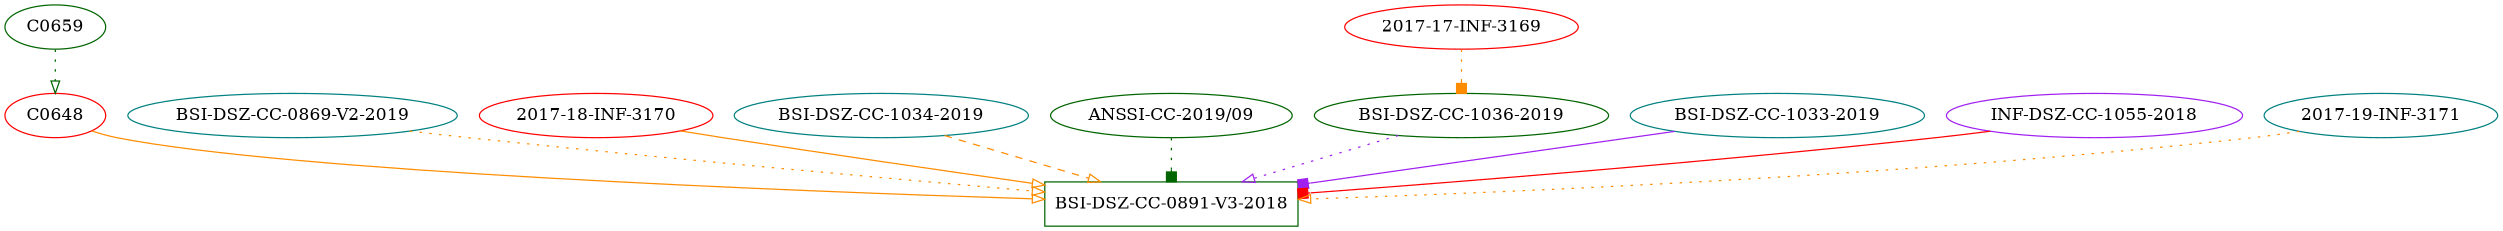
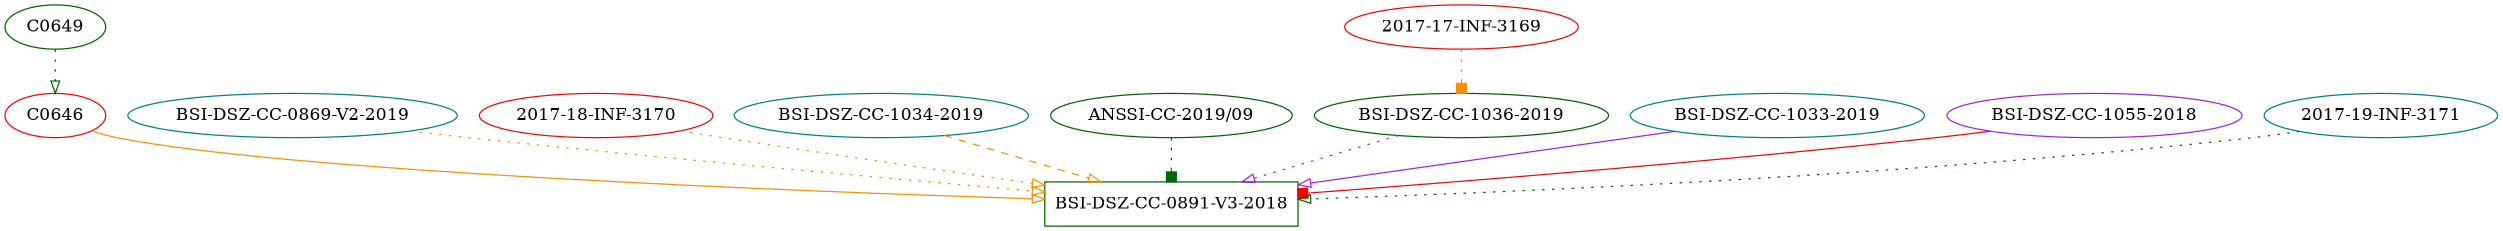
(55, 27) -> (55, 27)
(55, 116) -> (55, 116)
(2094, 116) -> (2094, 116)
(1493, 157) -> (1493, 157)
(856, 158) -> (856, 158)
(1806, 175) -> (1806, 175)
